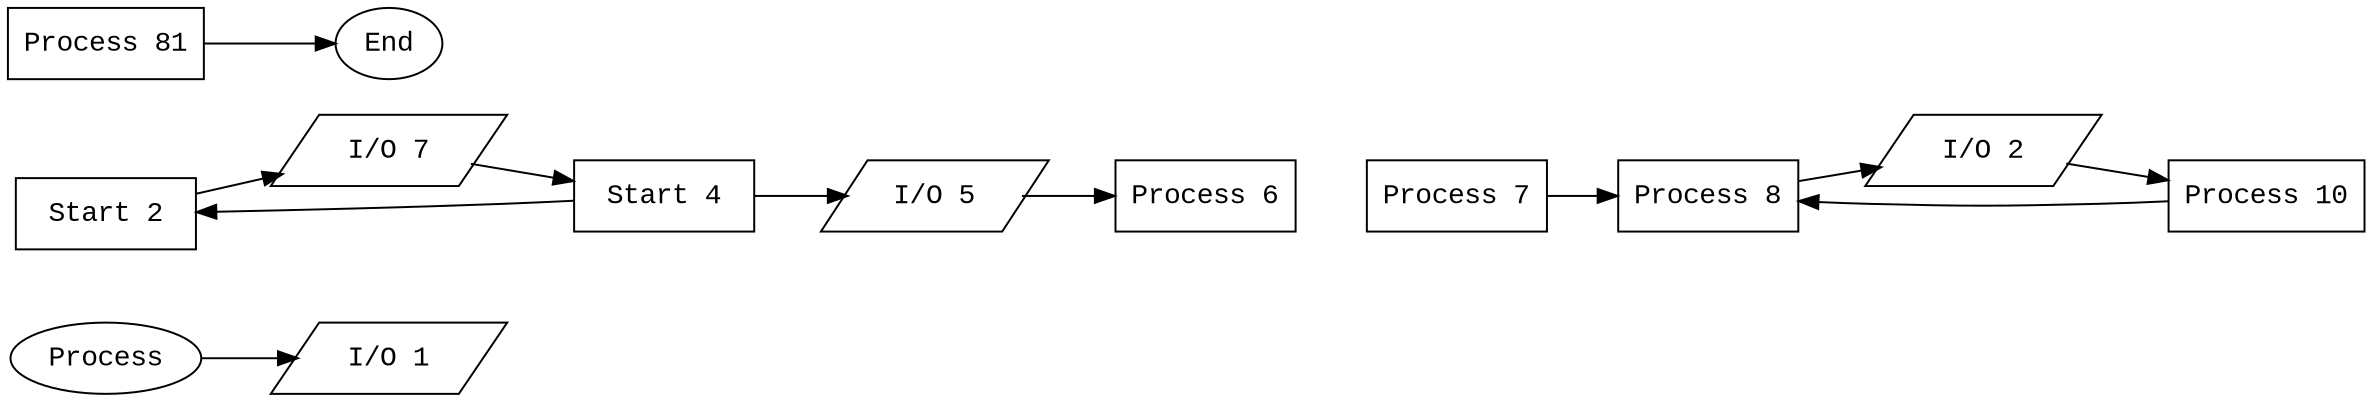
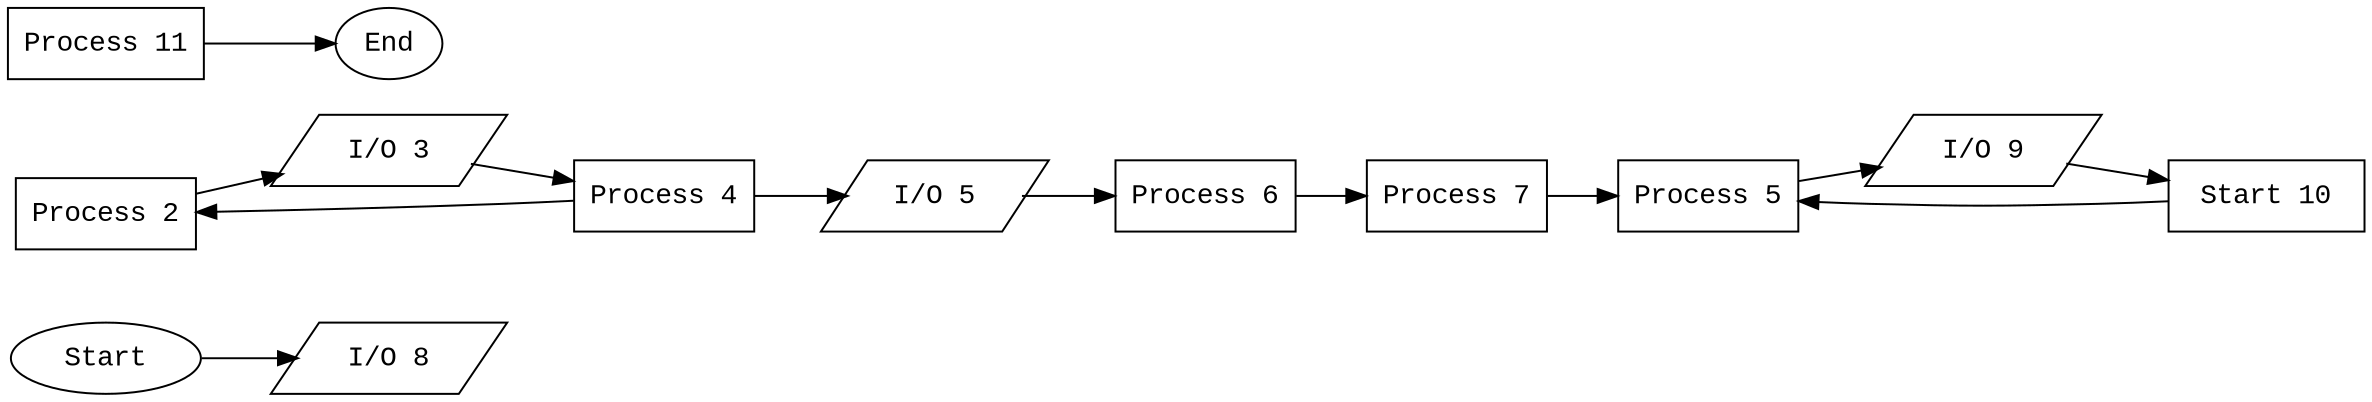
(106, 44) -> (106, 44)
(389, 150) -> (389, 150)
(1983, 150) -> (1983, 150)
(664, 196) -> (664, 196)
none -> (1321, 196)
(1708, 196) -> (1708, 196)
(2267, 196) -> (2267, 196)
(106, 214) -> (106, 214)
(106, 358) -> (106, 358)
(389, 358) -> (389, 358)
